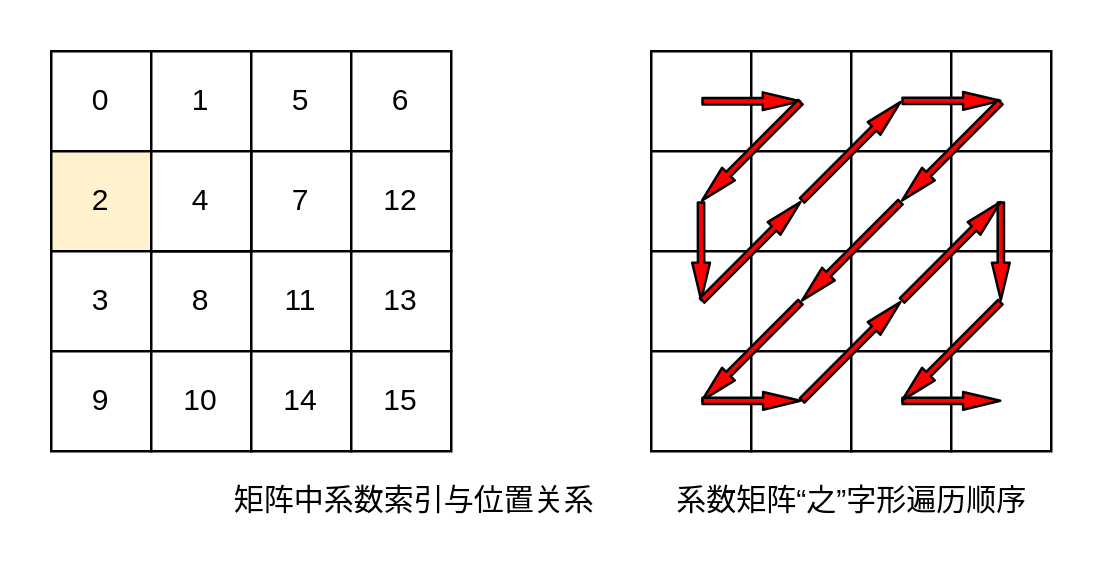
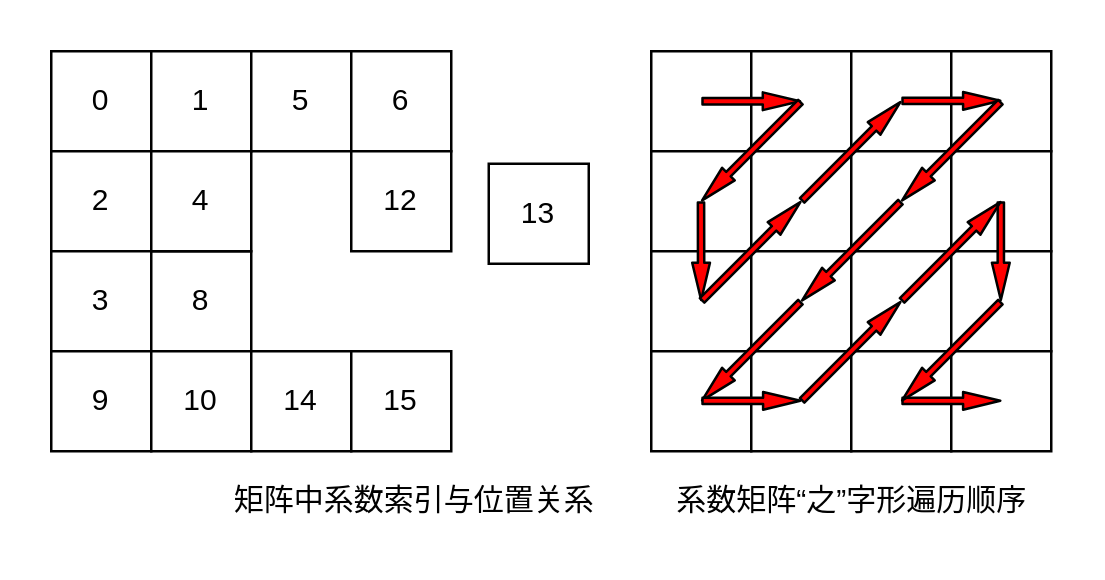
(101, 201) -> (101, 201)
(301, 201) -> none
(301, 301) -> none
(401, 301) -> (539, 214)
